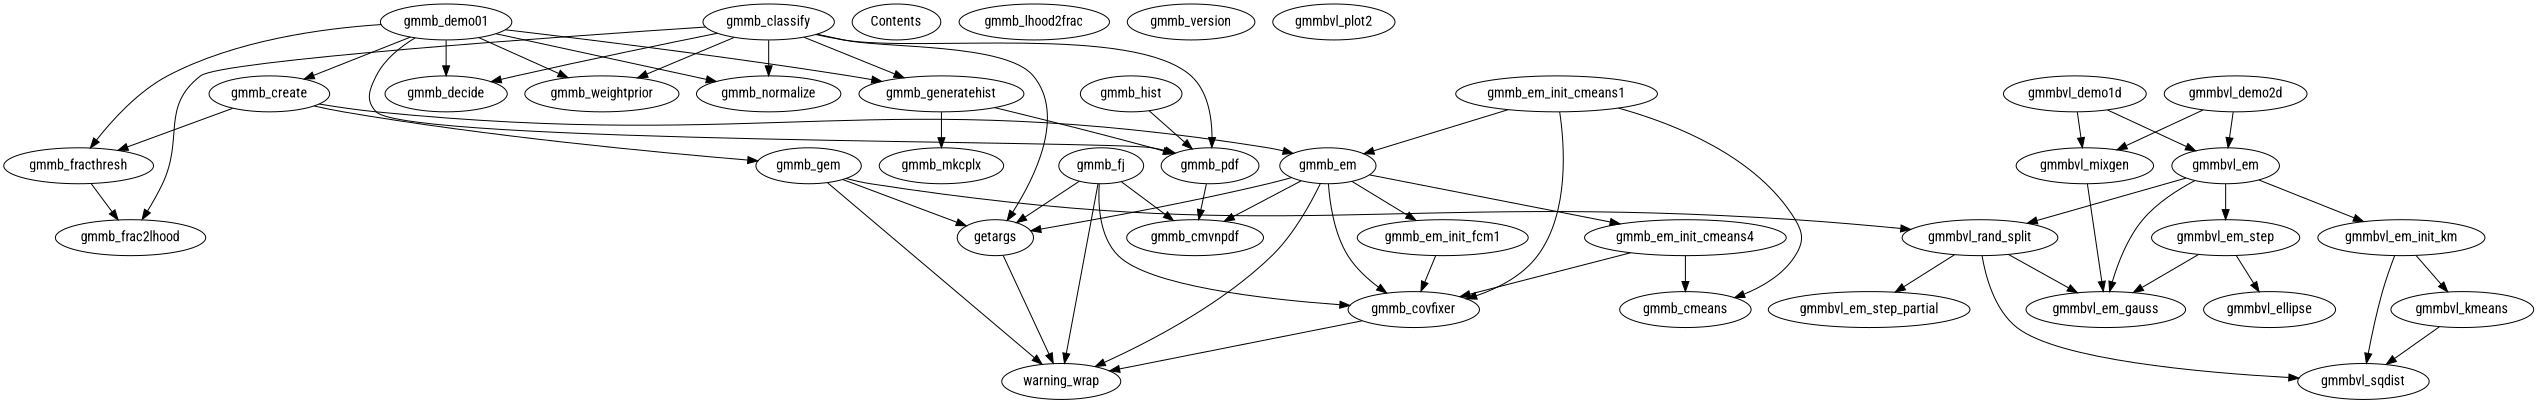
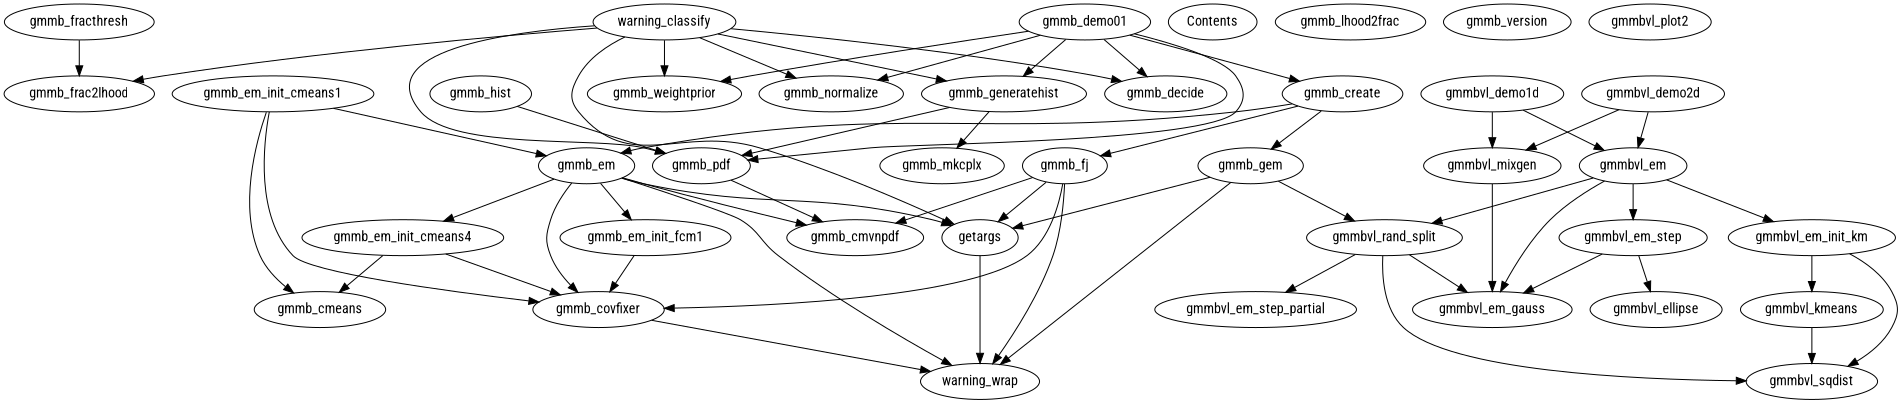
(769, 22) -> (664, 22)
(225, 52) -> none
(183, 127) -> (1199, 131)
